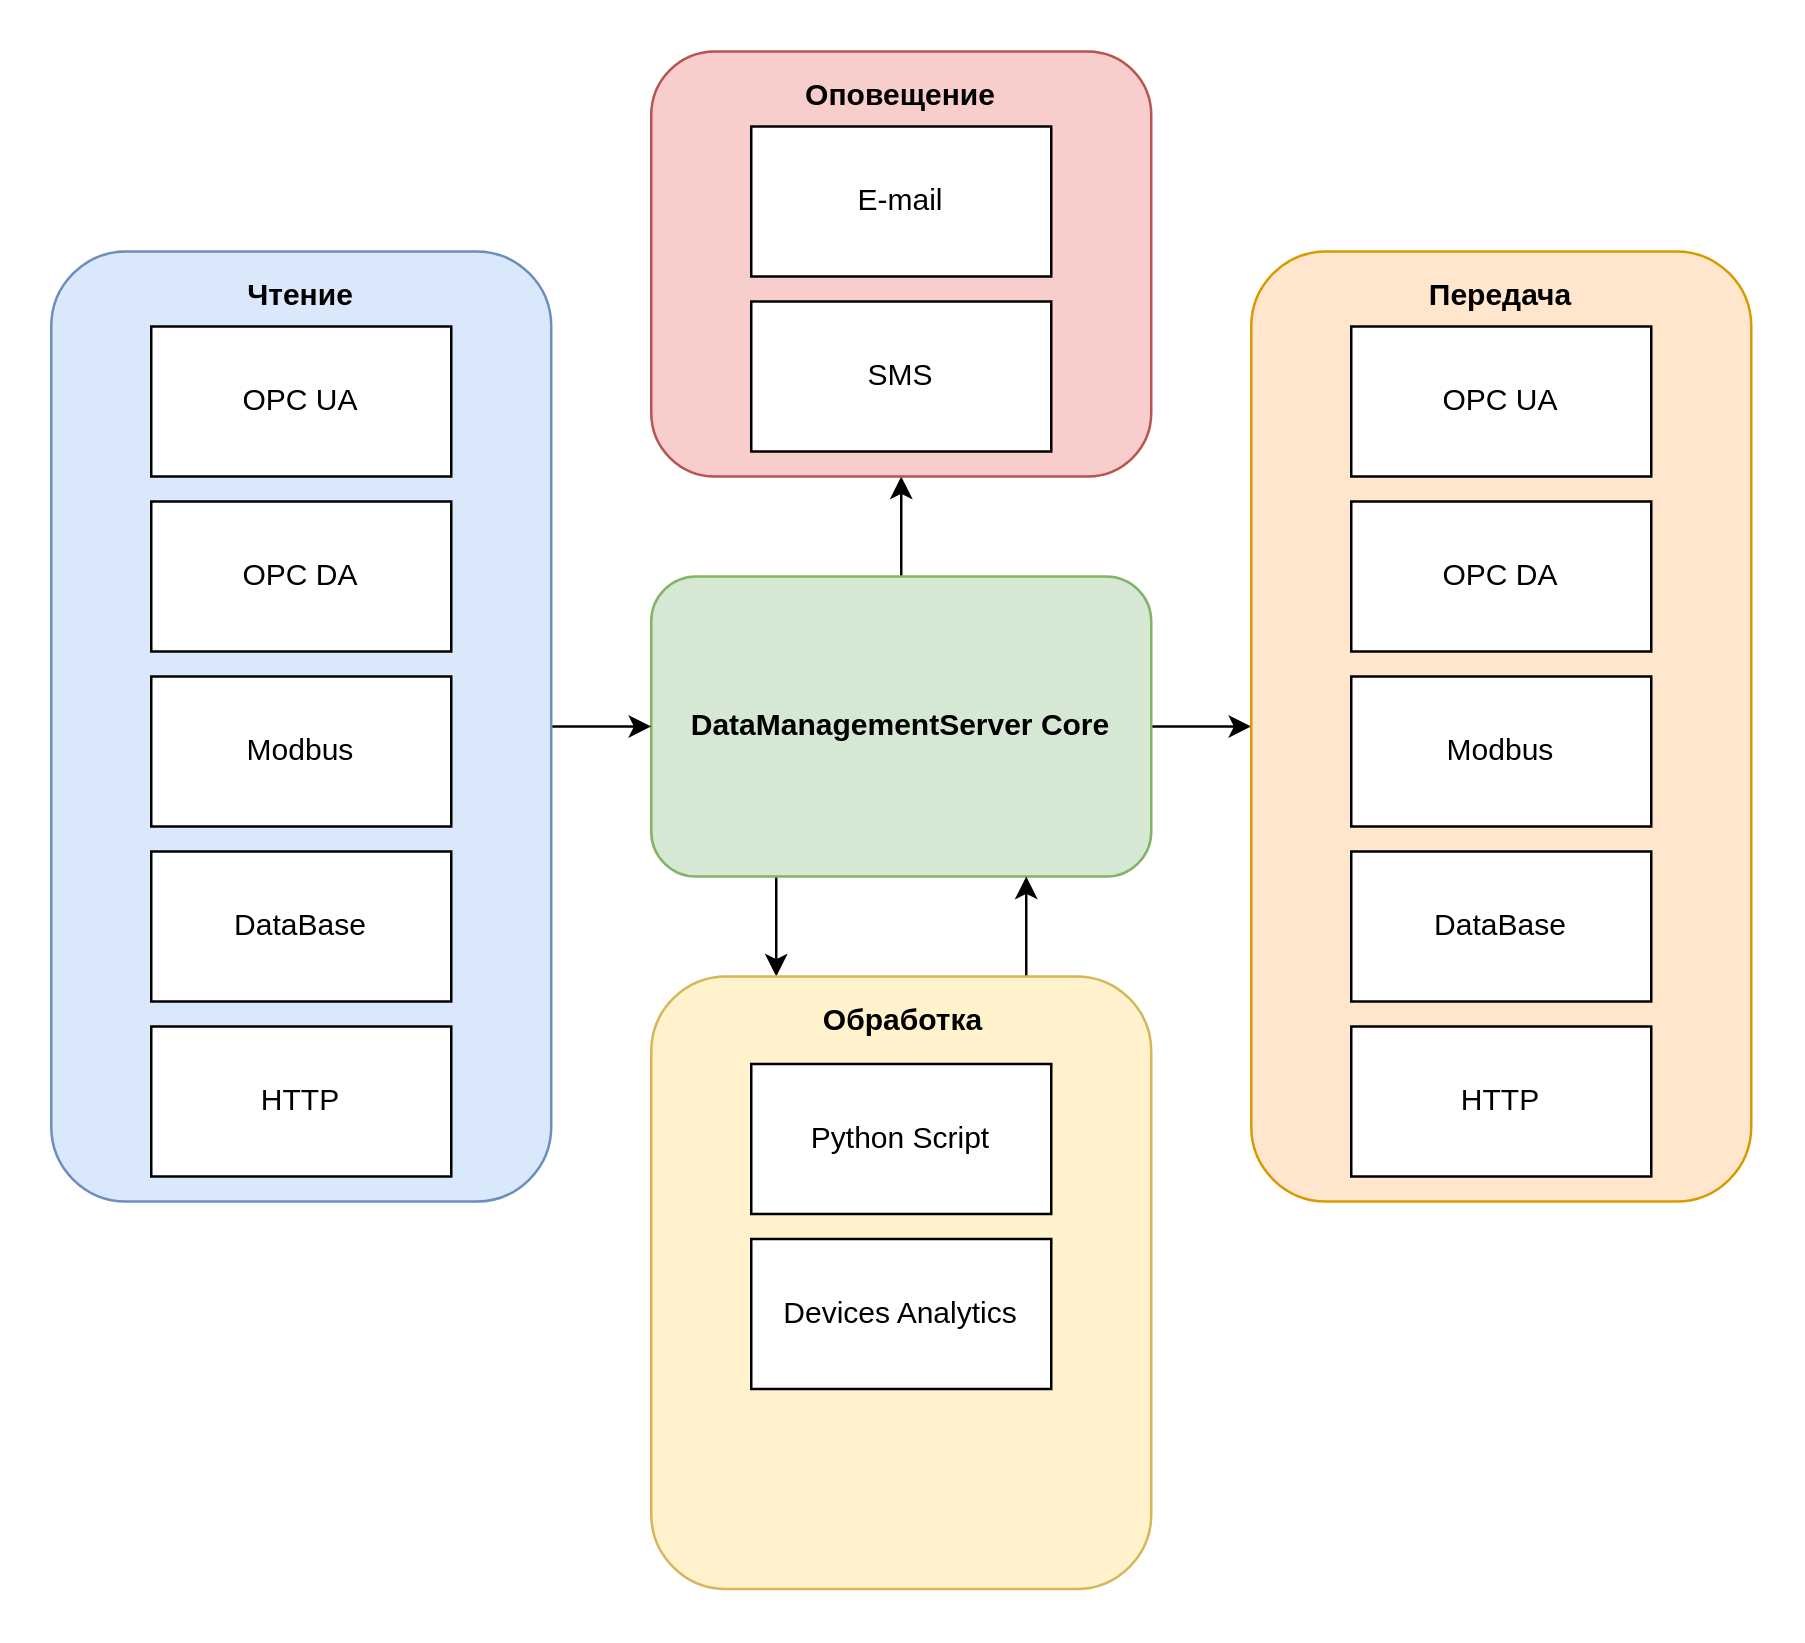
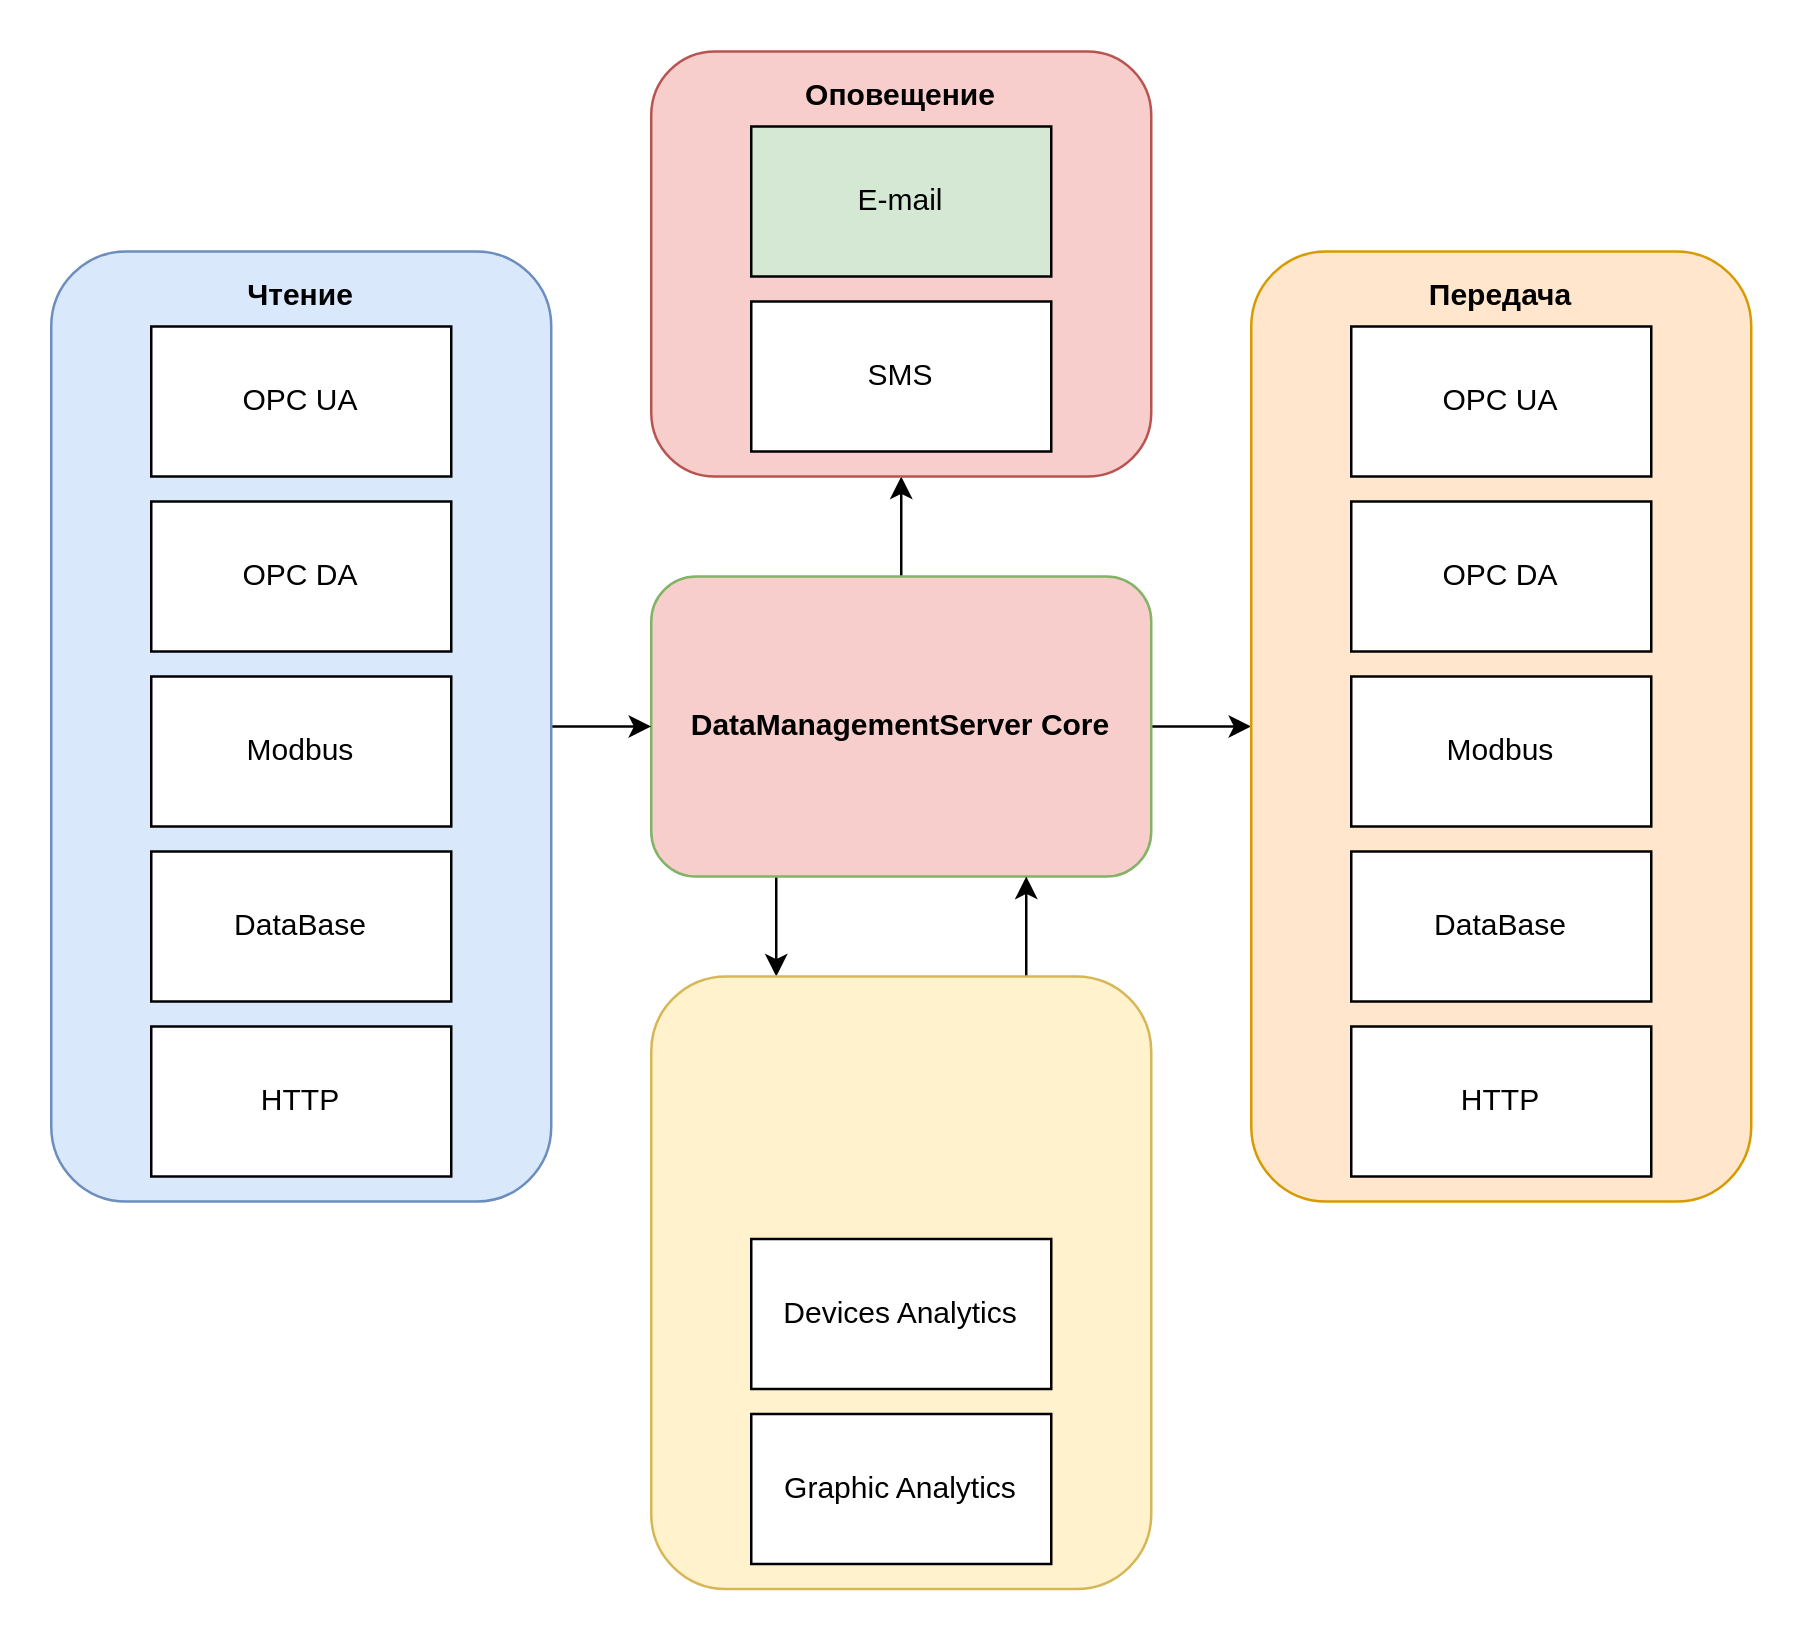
(901, 201) -> (901, 201)
(901, 726) -> (901, 726)
(904, 1020) -> none
(901, 1139) -> none
none -> (901, 1489)
